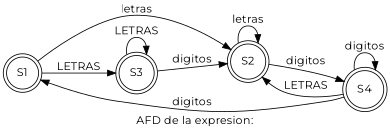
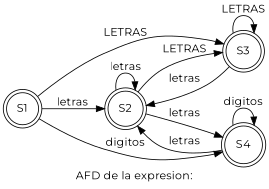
(192, 60) -> (185, 79)
(306, 61) -> (185, 113)
none -> (172, 65)
(306, 86) -> (185, 141)
(195, 111) -> (123, 154)
